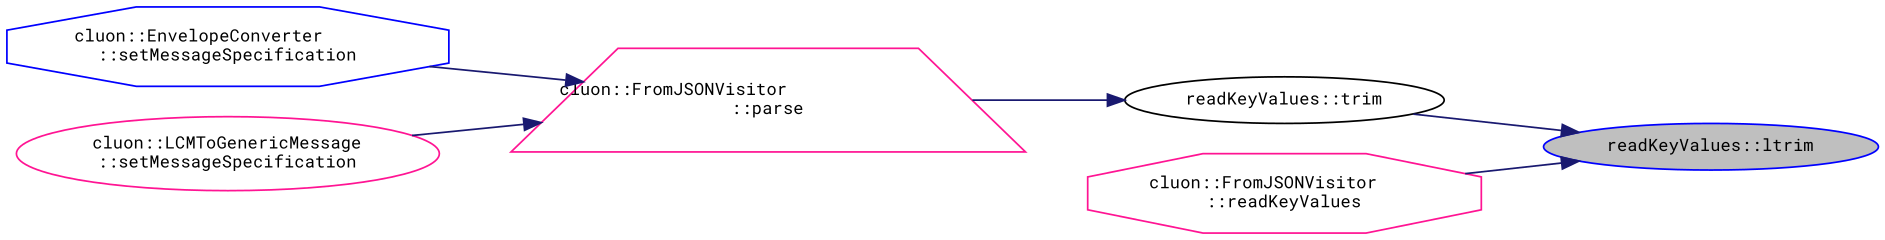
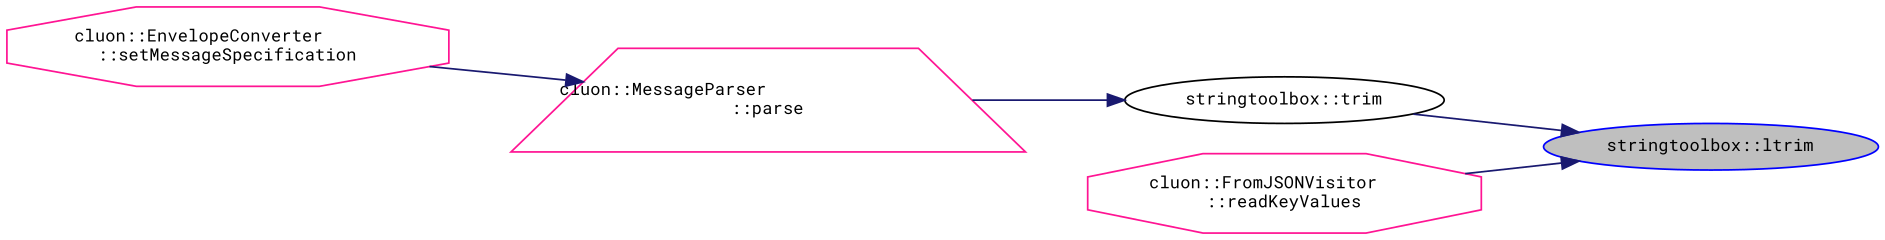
(228, 47) -> (228, 47)
(768, 100) -> (768, 100)
(1285, 100) -> (1285, 100)
(1711, 147) -> (1711, 147)
(228, 154) -> none
